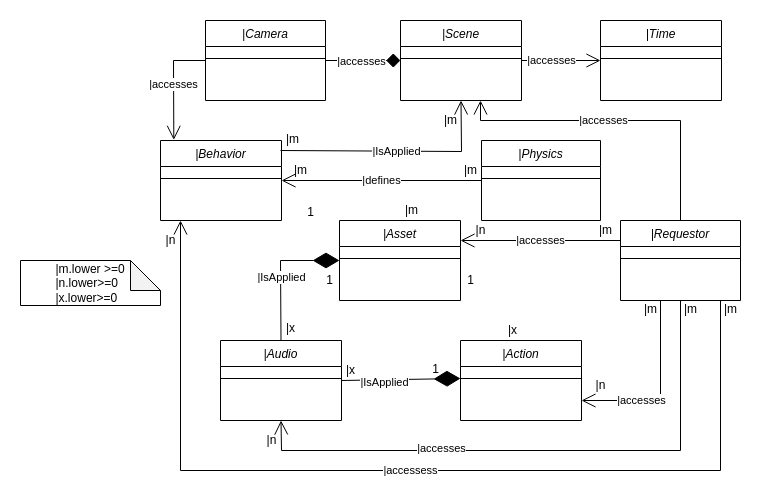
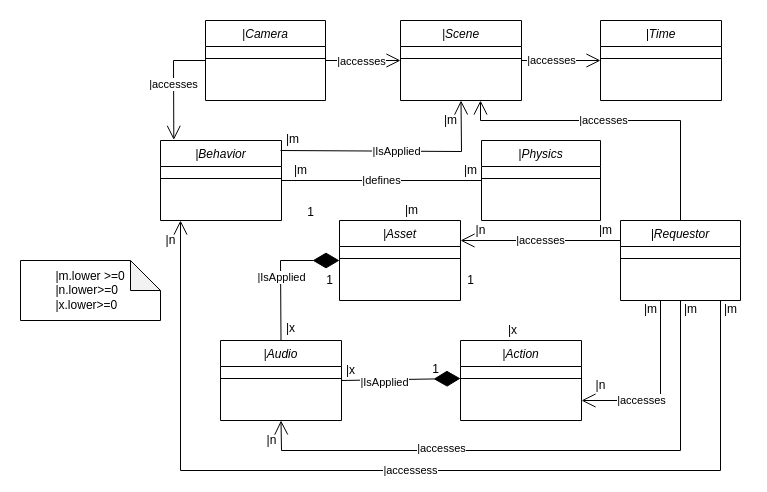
(386, 61) -> (391, 61)
(287, 181) -> (287, 181)
(91, 283) -> (91, 291)
